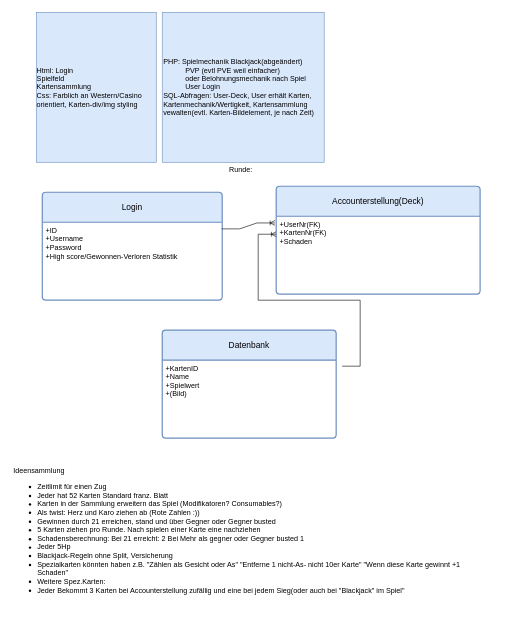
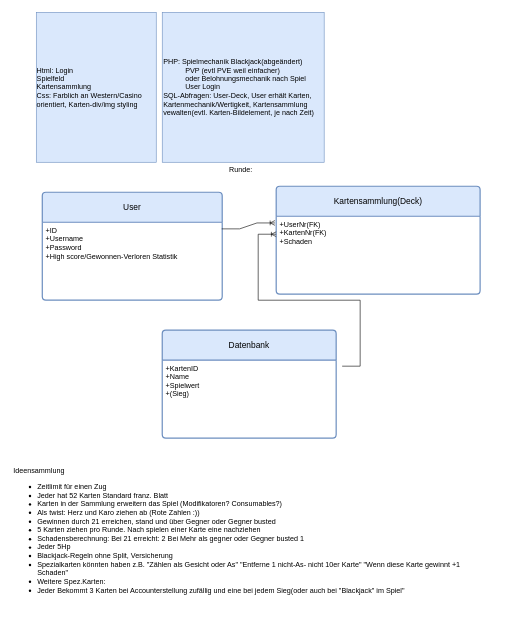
(378, 201) -> (378, 201)
(132, 207) -> (132, 207)
(184, 382) -> (184, 382)
